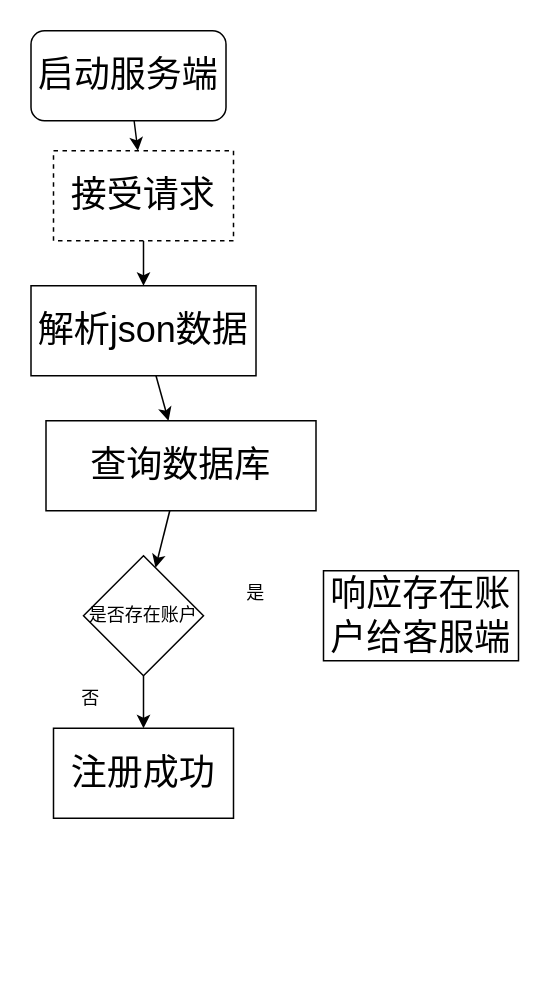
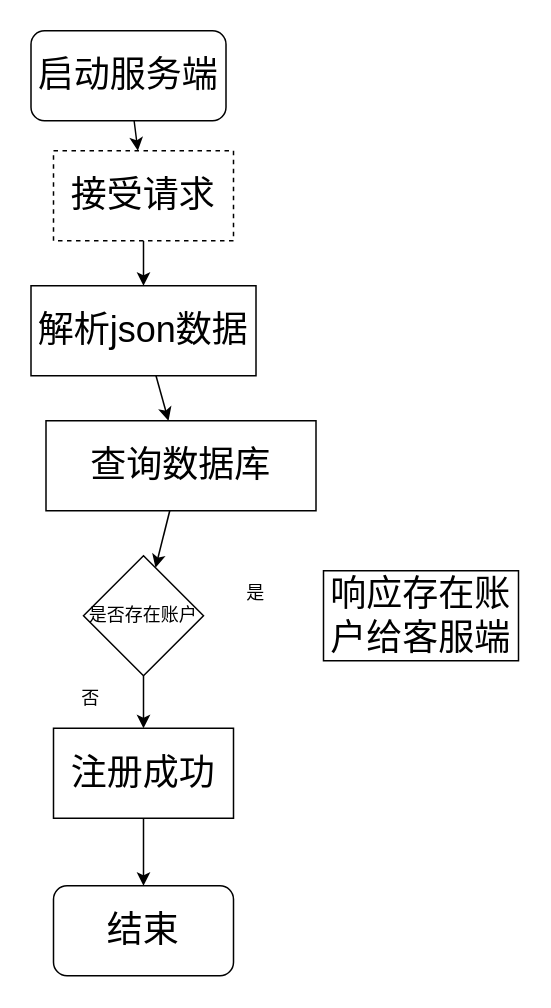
none -> (143, 847)
none -> (143, 931)
